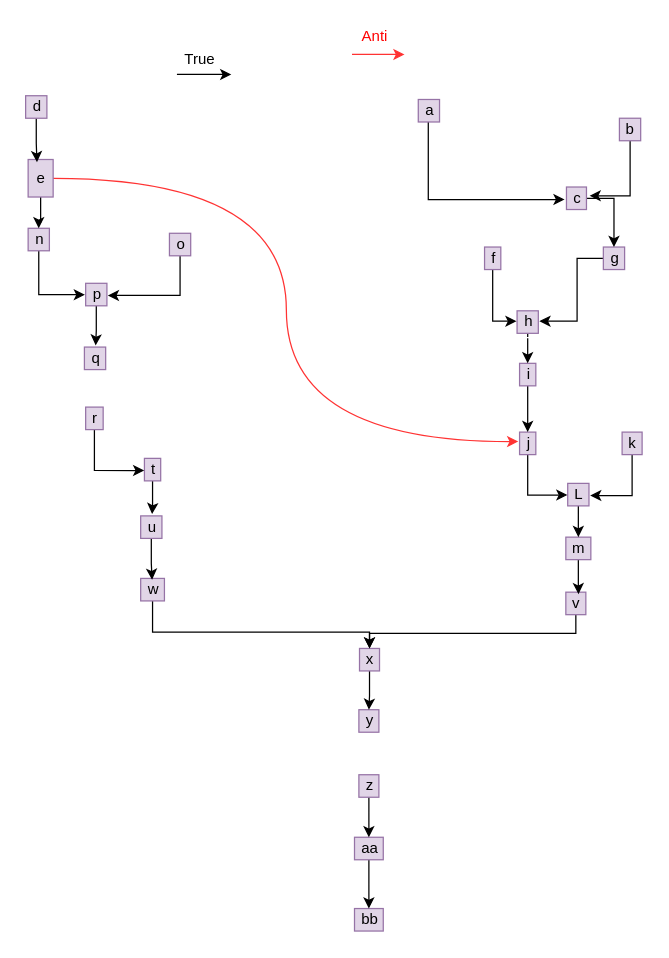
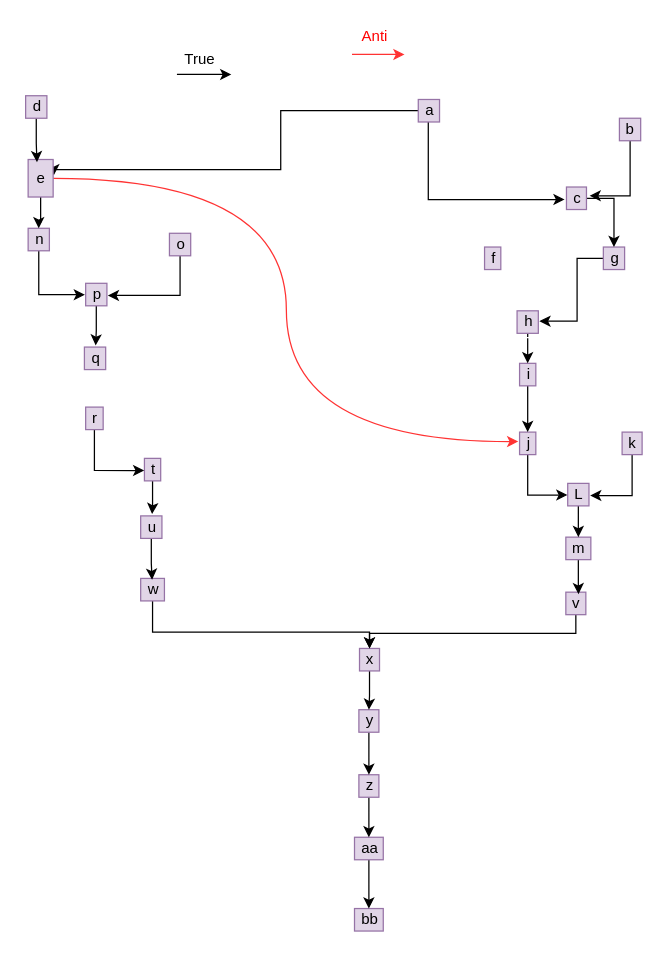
none -> (265, 169)
(493, 303) -> none
none -> (369, 756)
